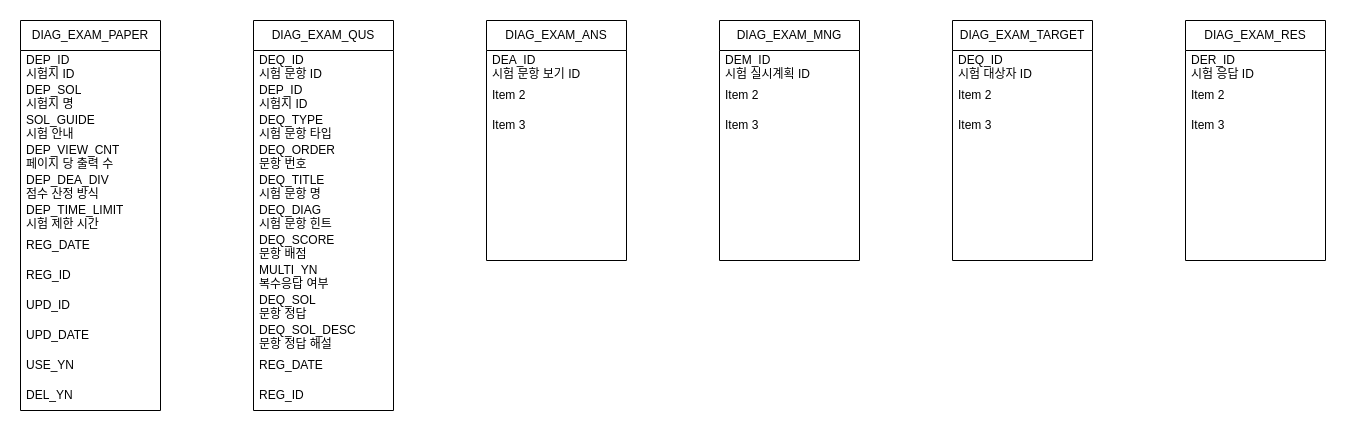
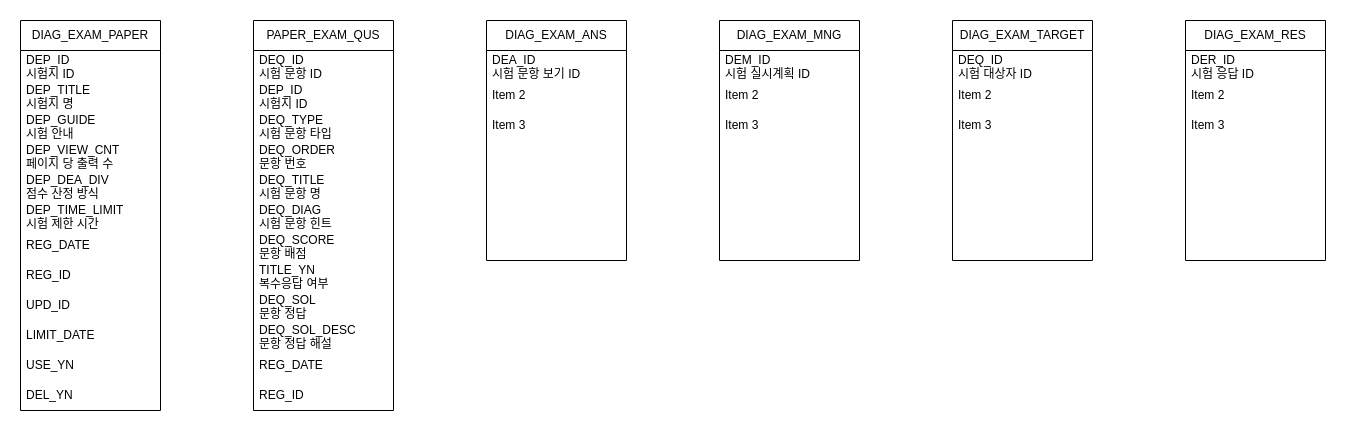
(324, 36) -> (324, 36)
(52, 96) -> (57, 96)
(57, 126) -> (57, 126)
(297, 276) -> (297, 276)
(53, 336) -> (60, 336)
